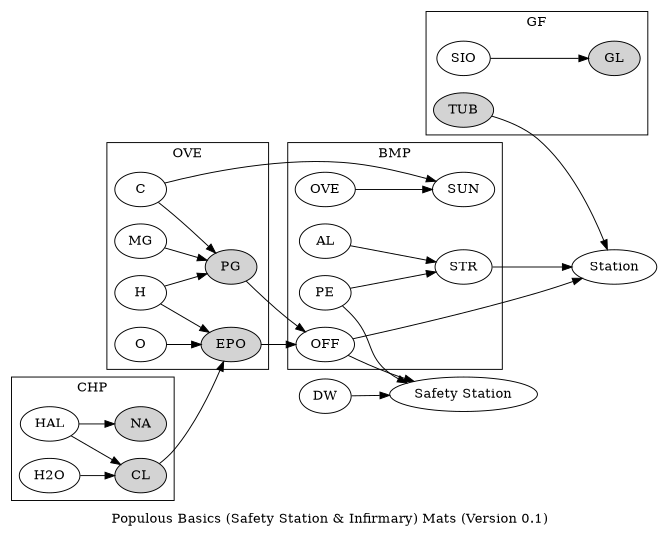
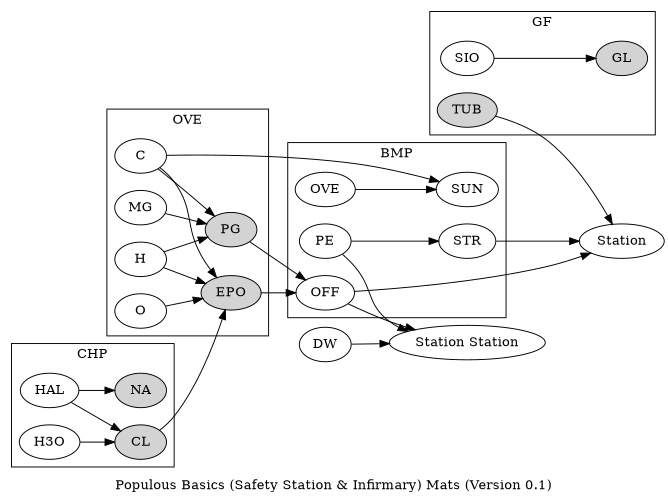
none -> (188, 211)
(325, 241) -> none
(464, 394) -> (467, 343)
(50, 476) -> (50, 442)
